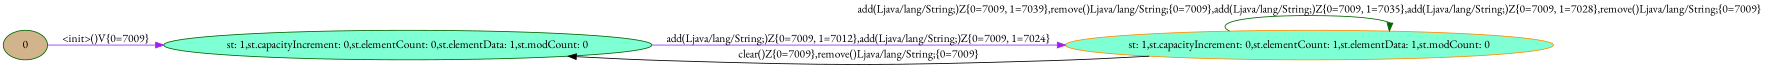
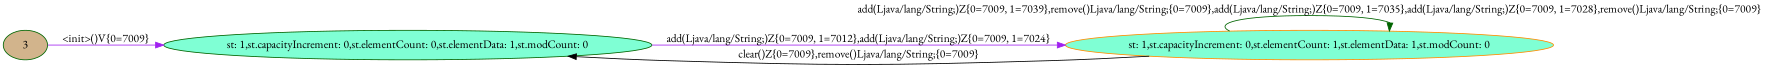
(25, 45) -> (25, 45)
